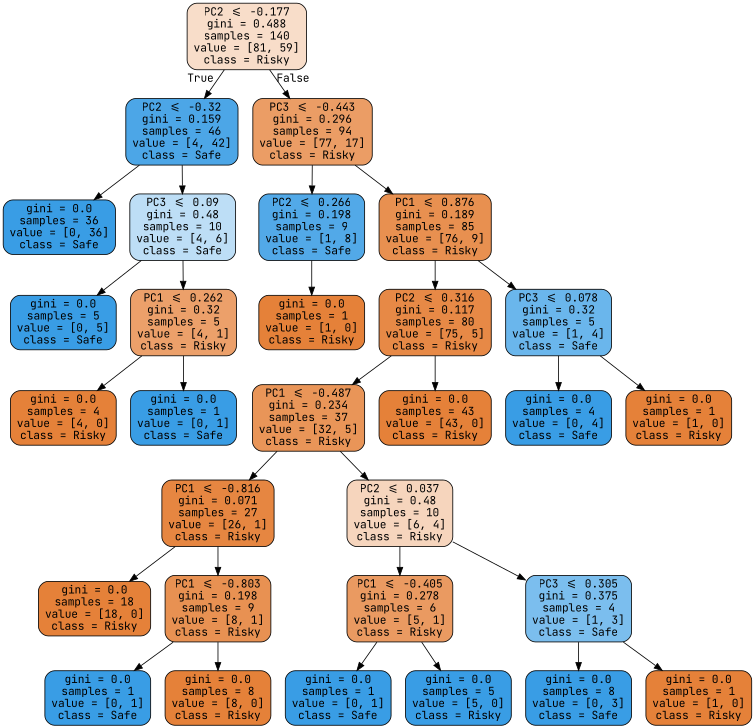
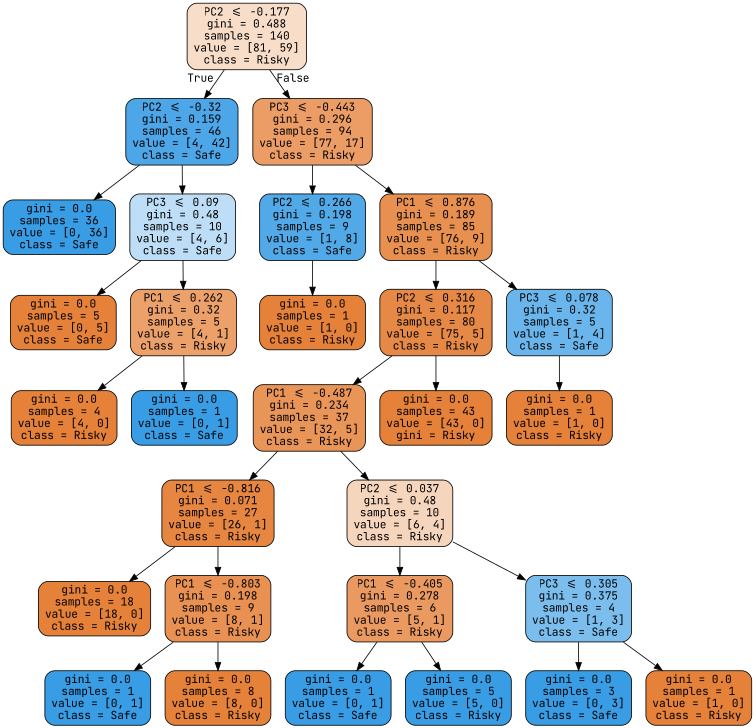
(63, 323) -> (63, 323)
(435, 418) -> (436, 418)
(559, 418) -> none
(579, 698) -> (579, 698)
